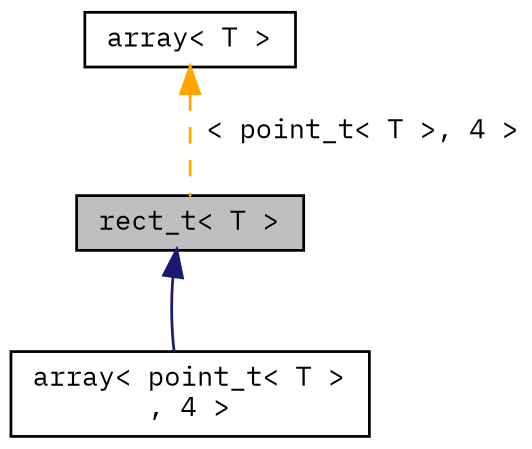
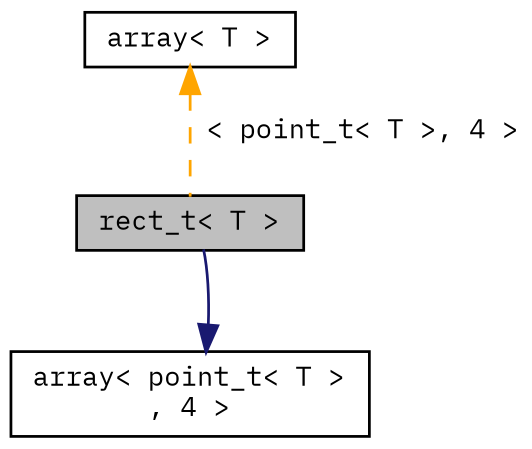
(172, 315) -> (208, 287)
